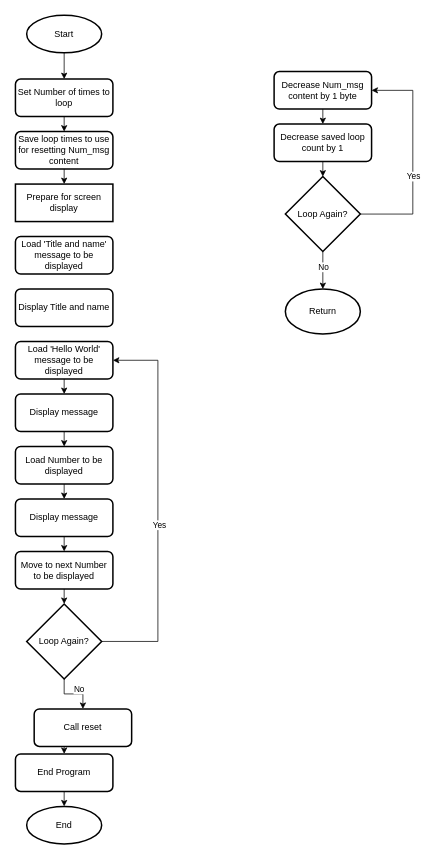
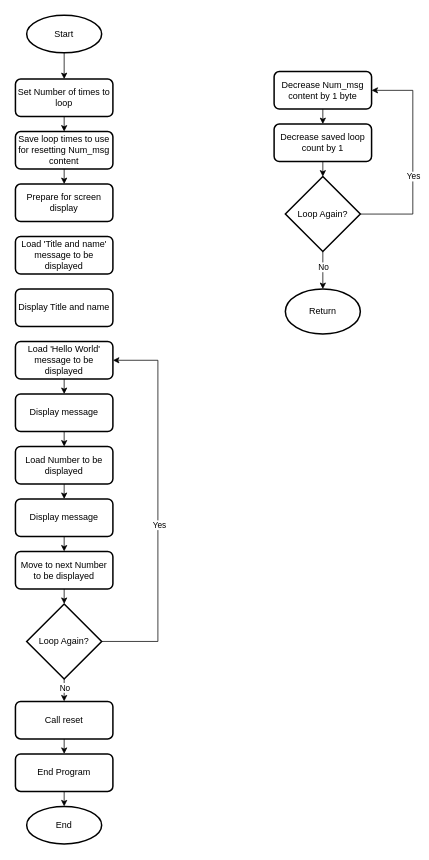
(64, 203) -> (64, 203)
(83, 728) -> (64, 720)
